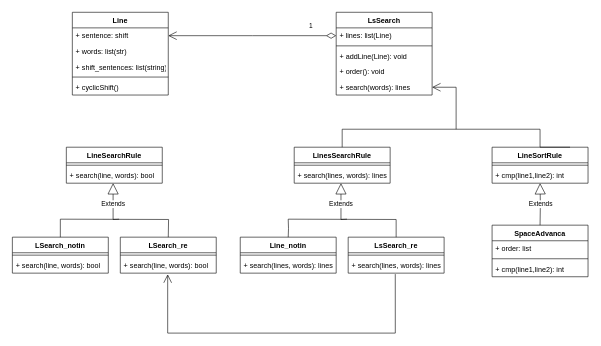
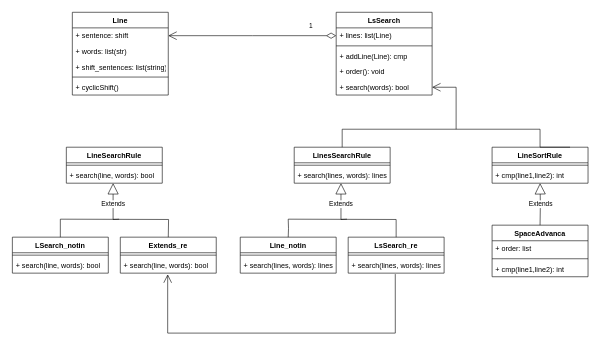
(376, 56) -> (375, 56)
(379, 88) -> (378, 88)
(168, 245) -> (168, 245)
